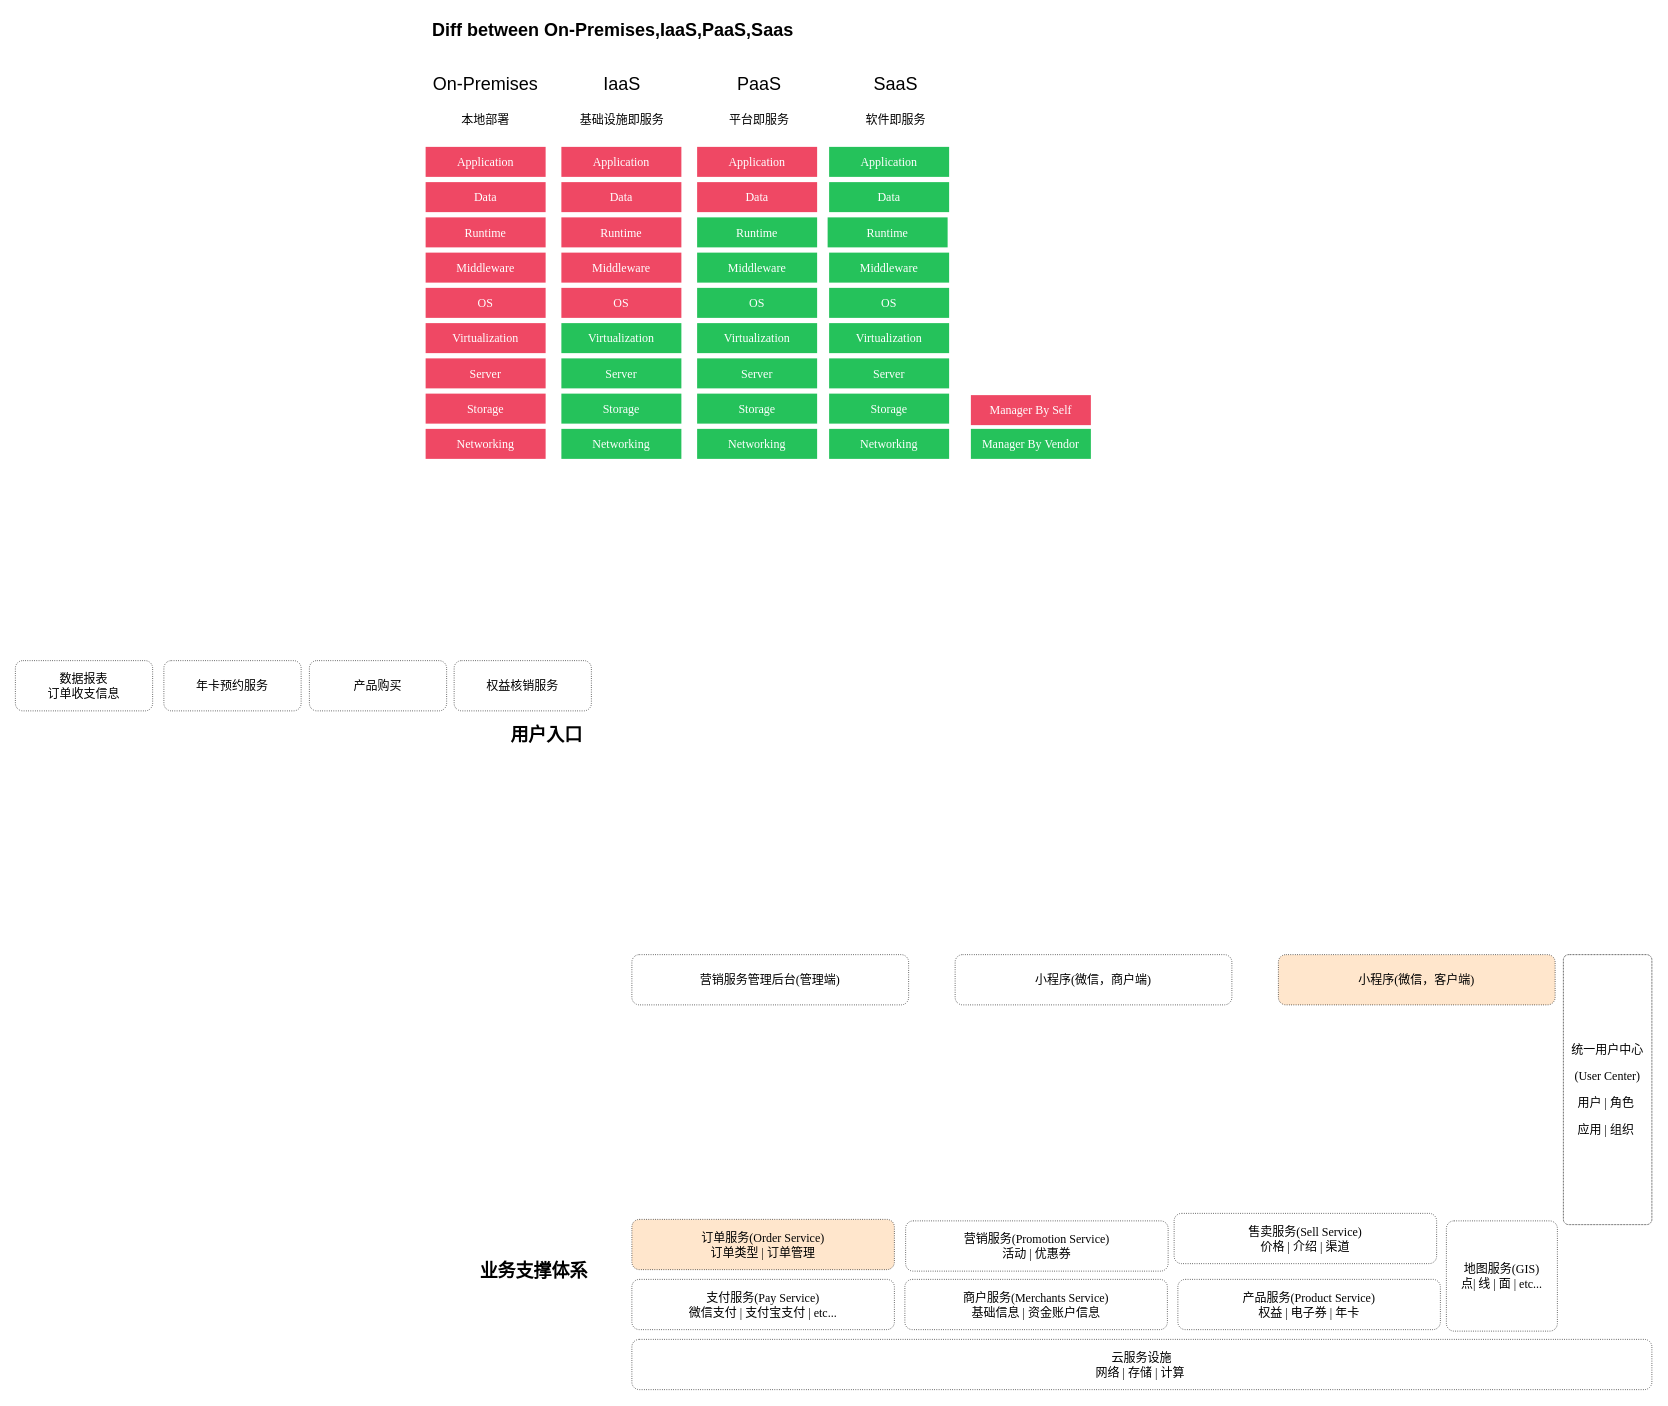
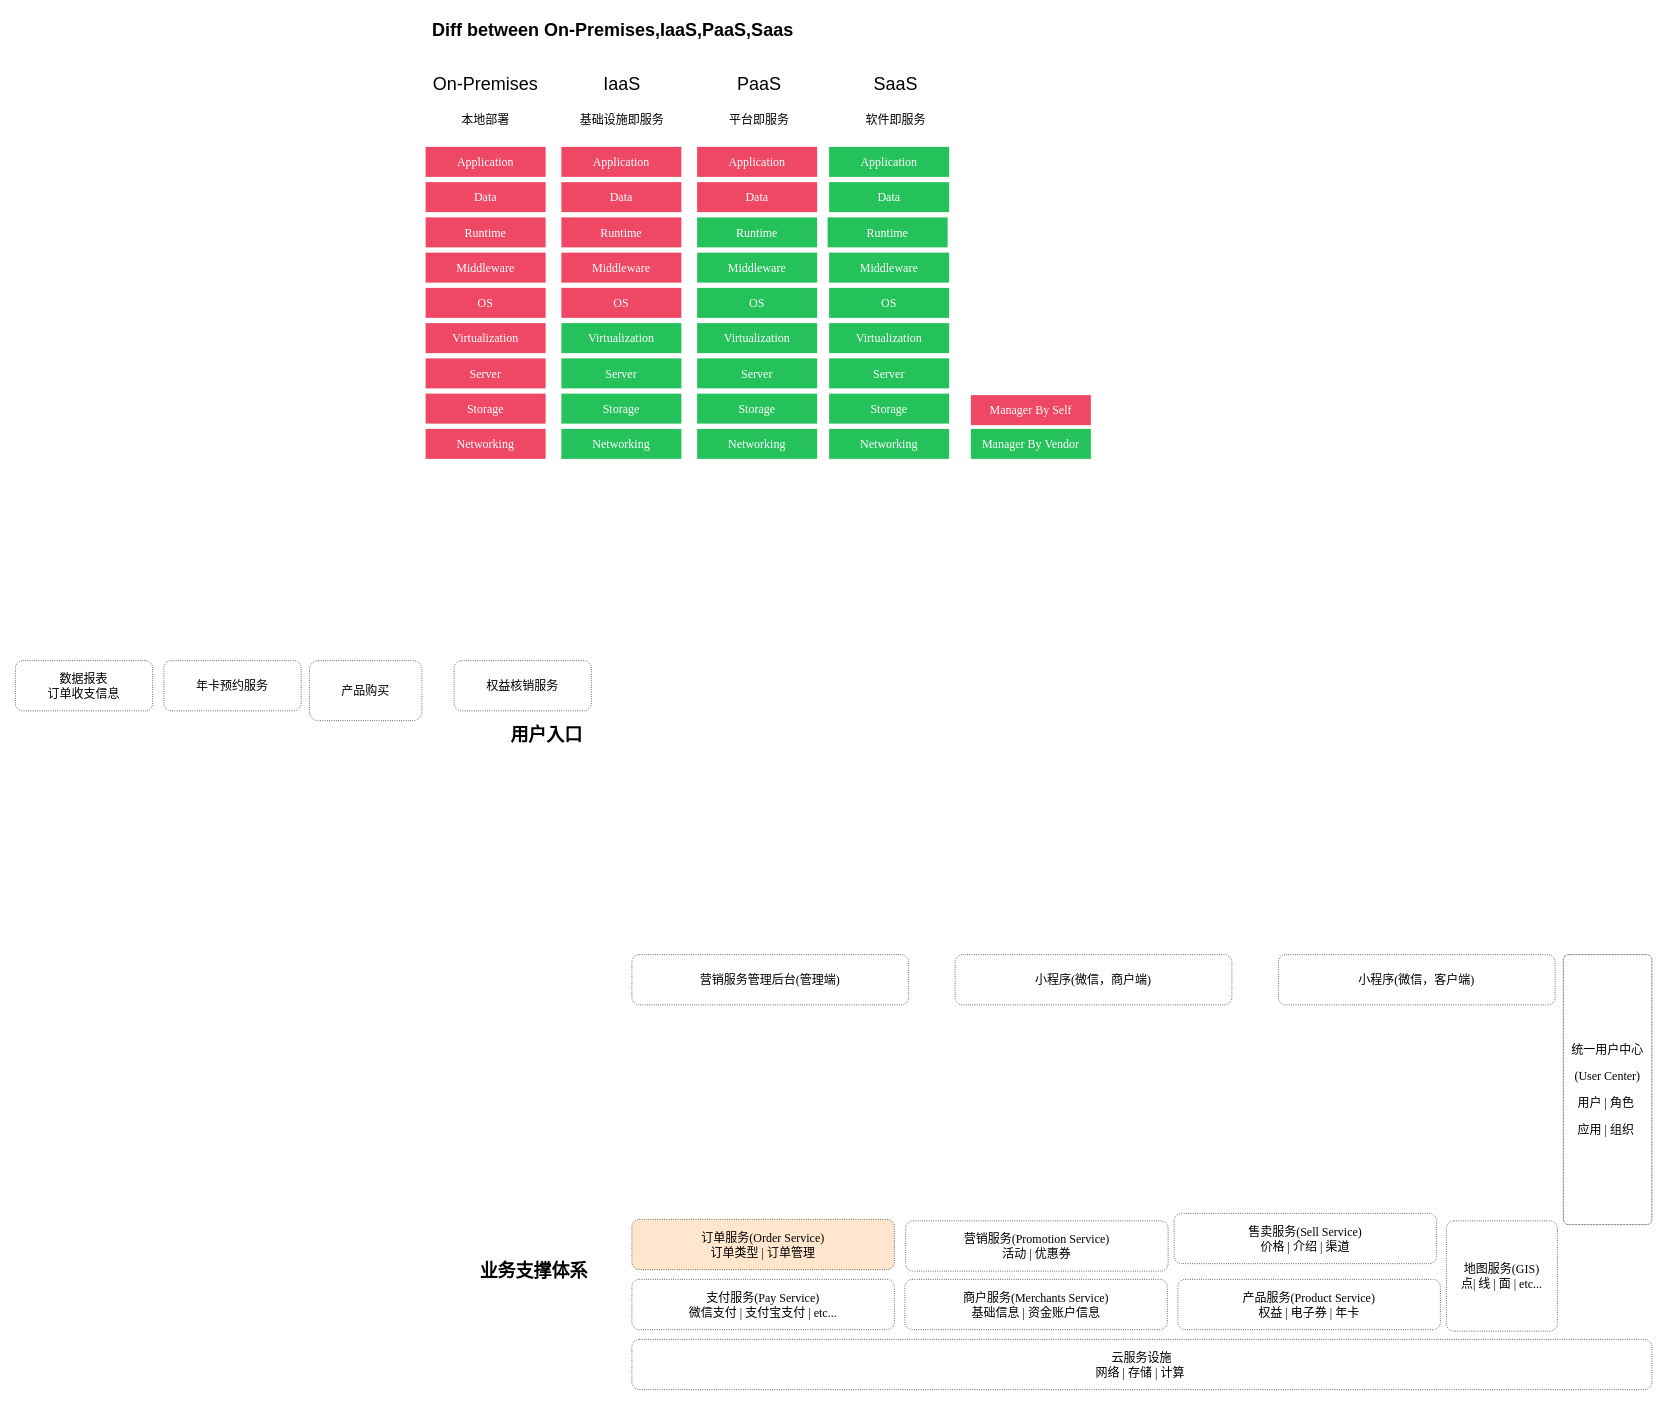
(378, 686) -> (366, 690)
(1417, 980) -> (1417, 980)
